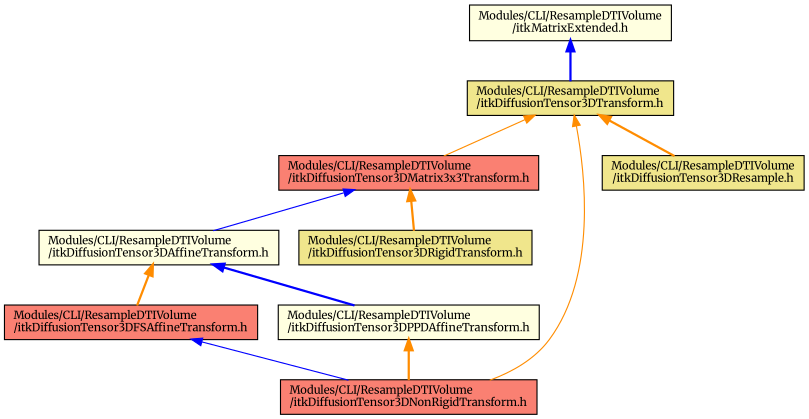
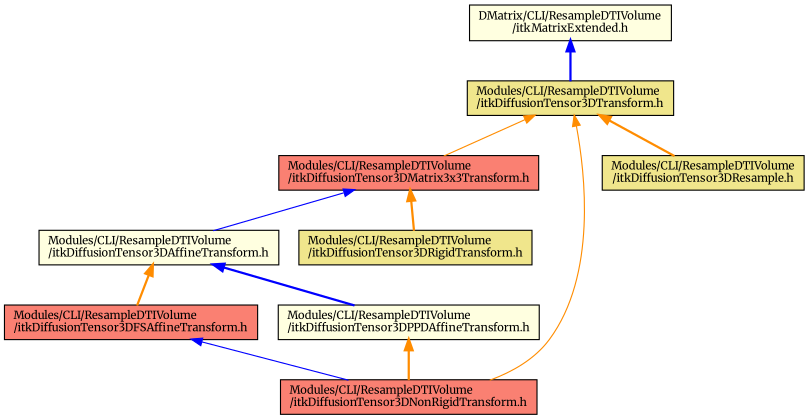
(570, 23) -> (570, 23)
